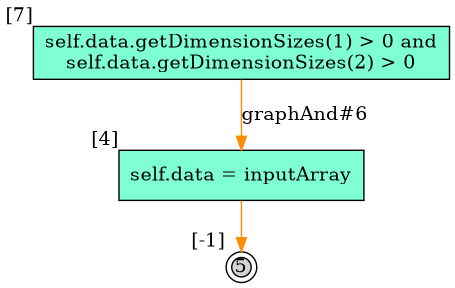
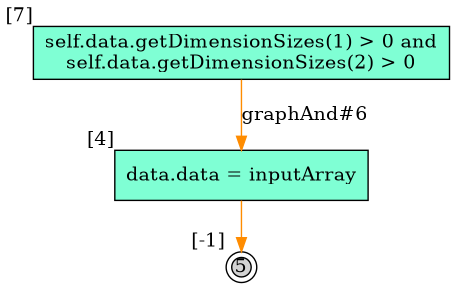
(241, 175) -> (241, 175)
